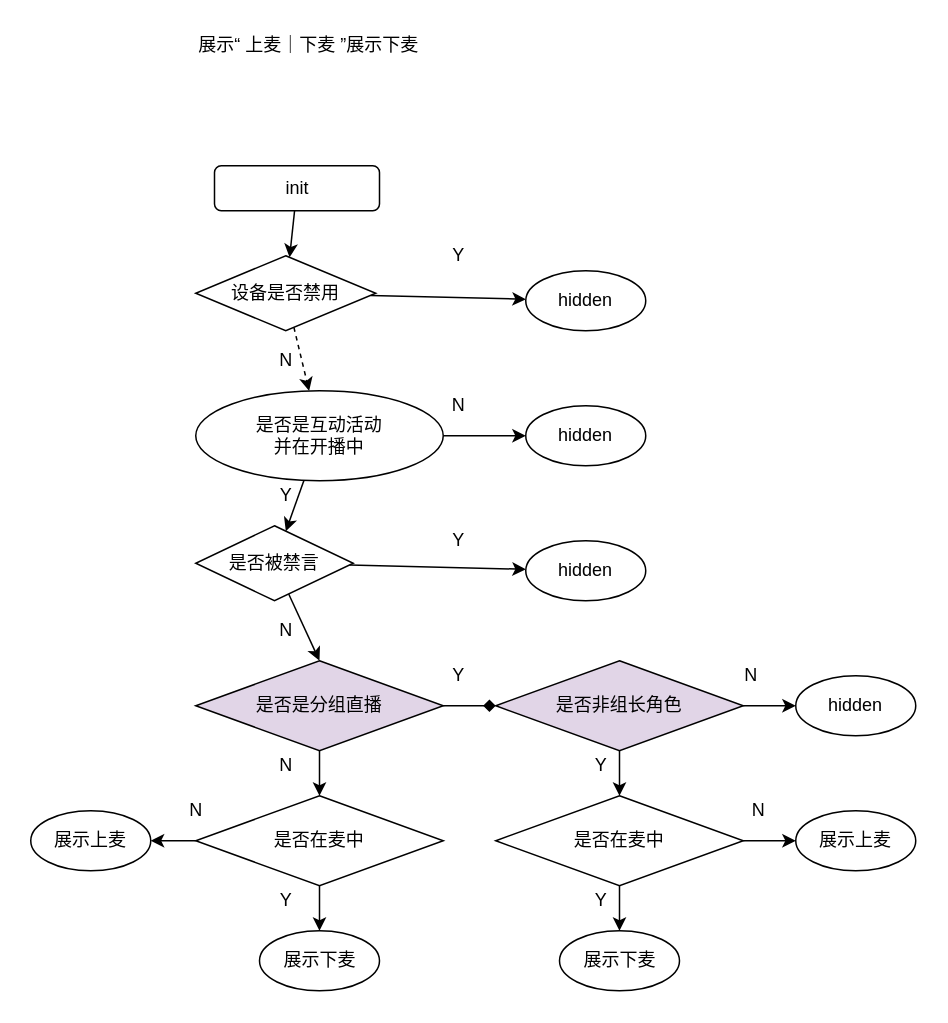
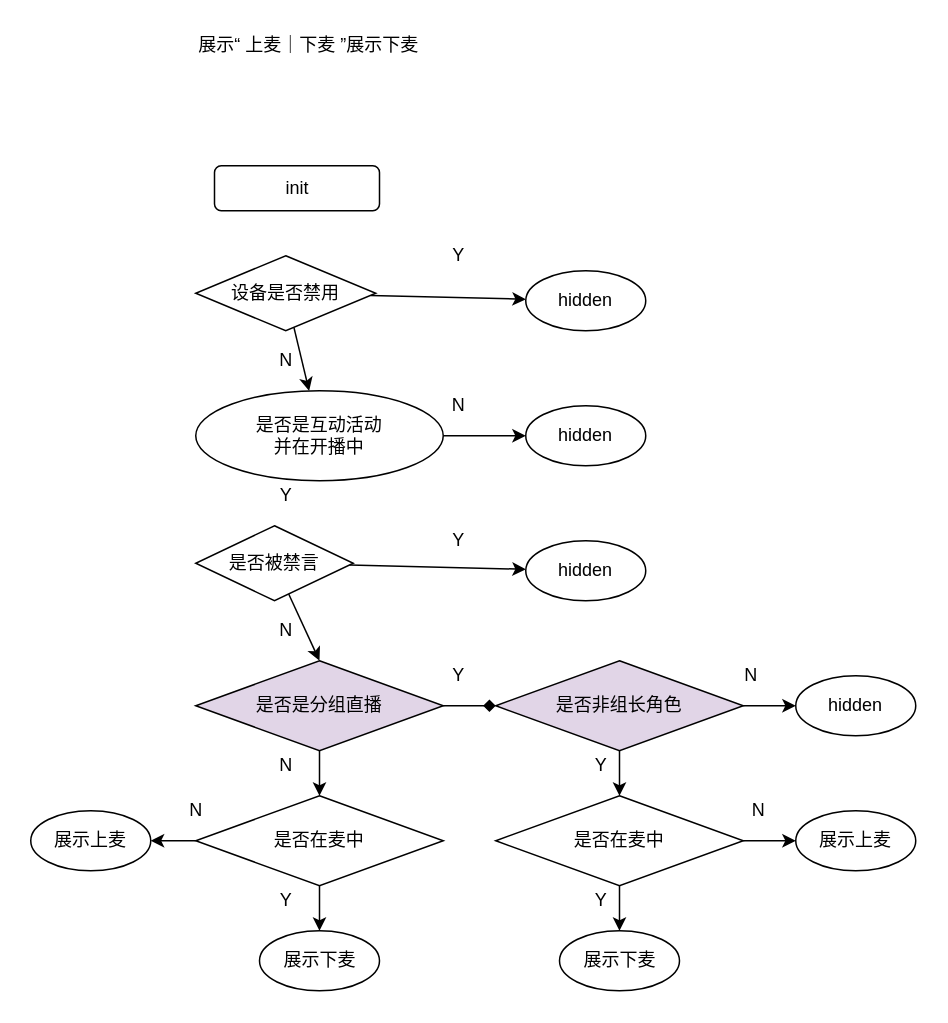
(293, 229) -> none
(301, 355) -> (301, 355)
(296, 501) -> none
